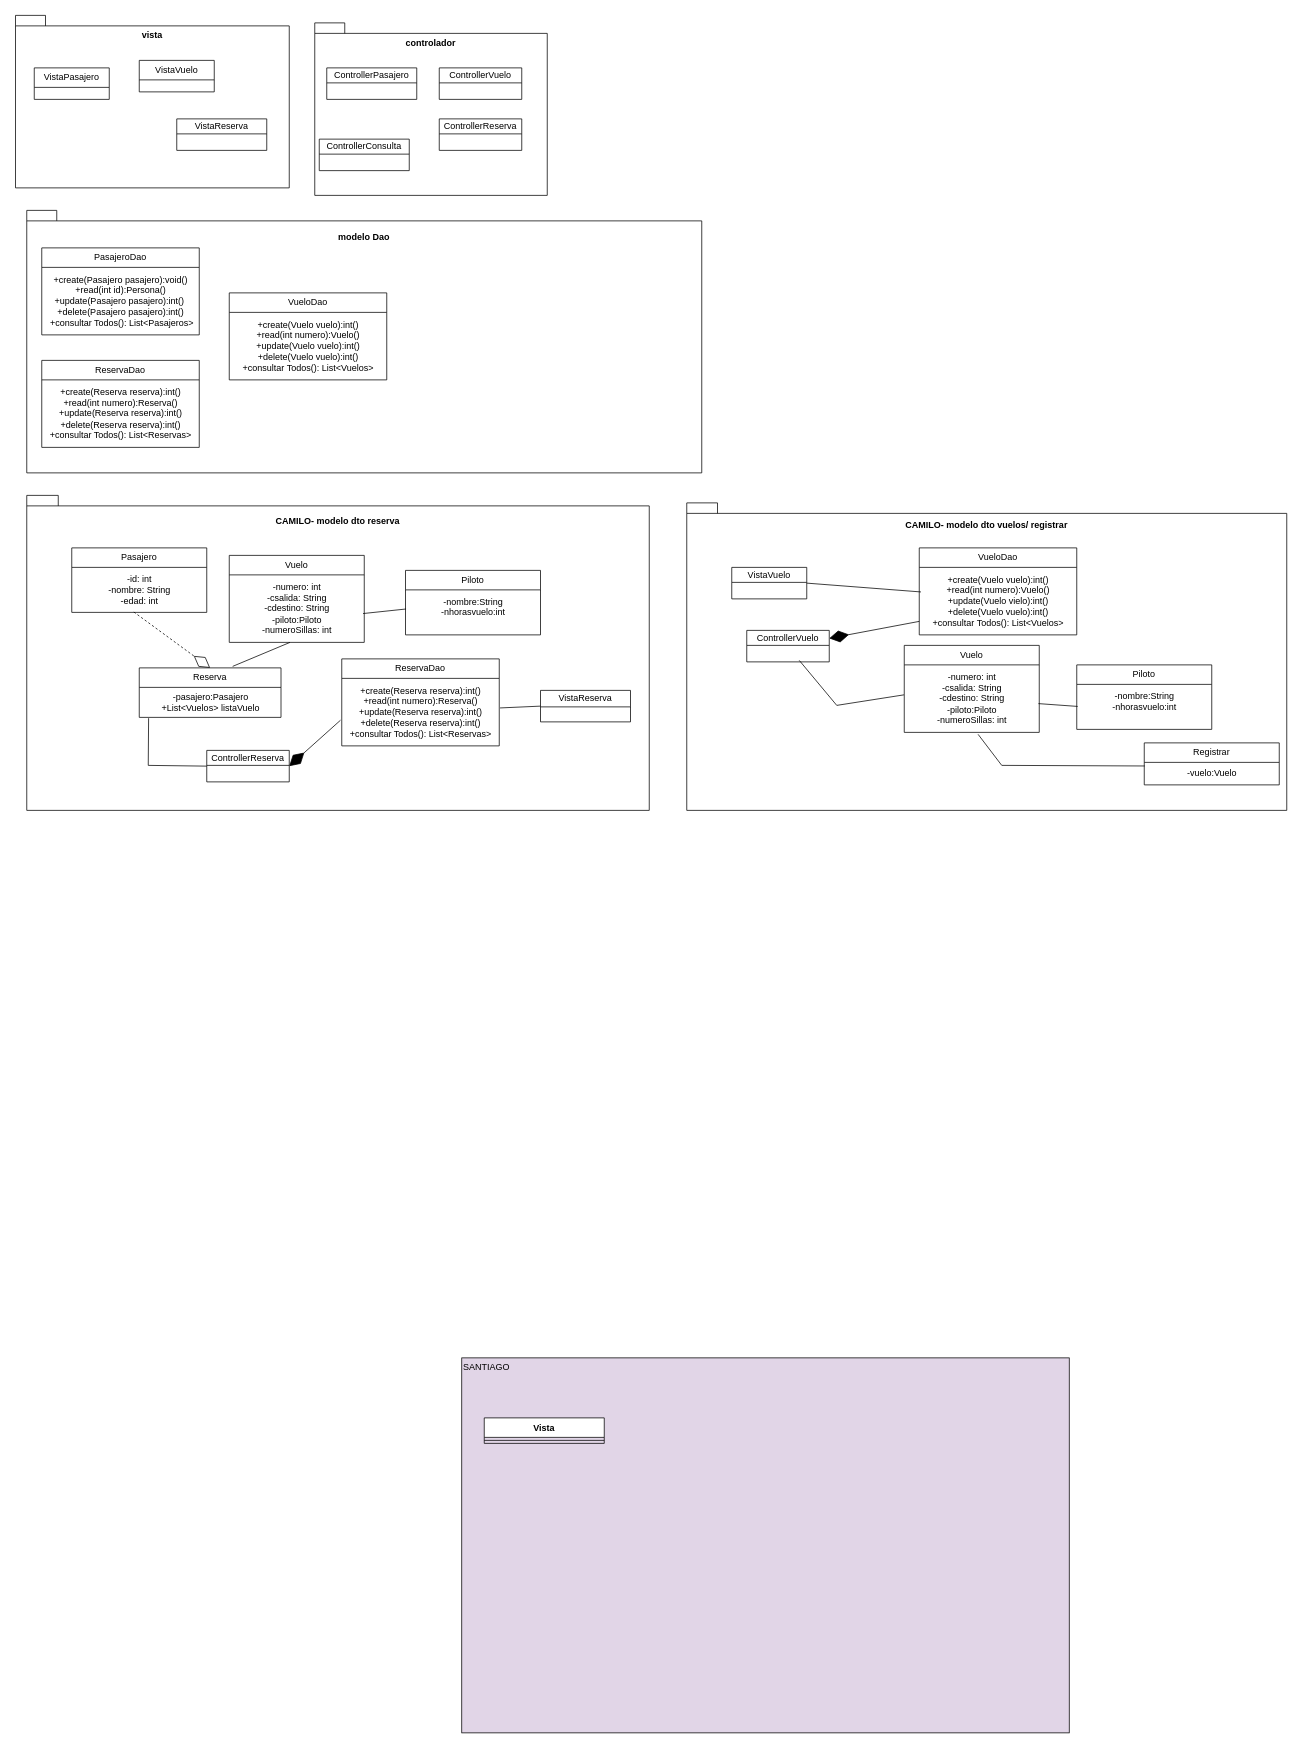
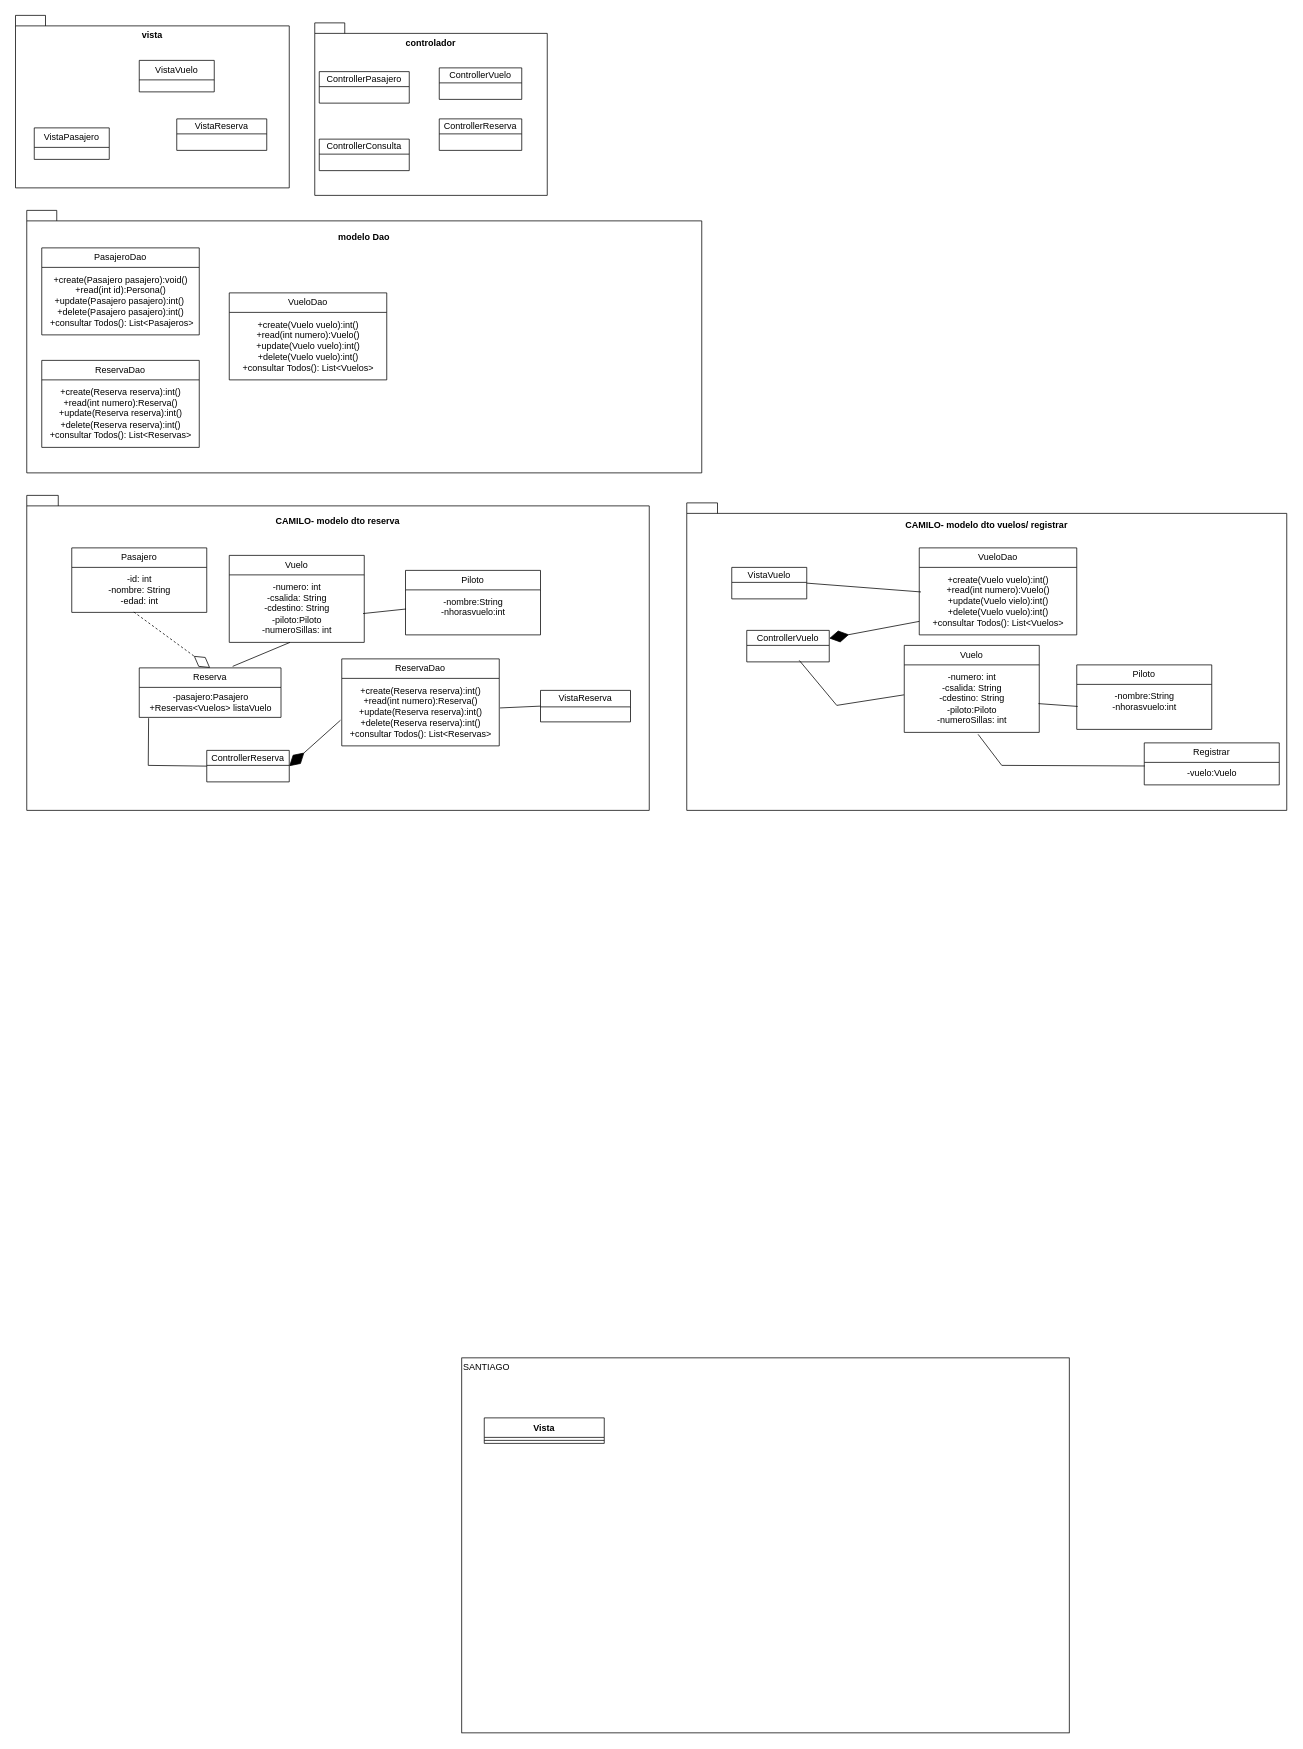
(72, 84) -> (72, 144)
(372, 84) -> (364, 87)
(211, 702) -> (211, 702)
(765, 1545) -> (765, 1545)
